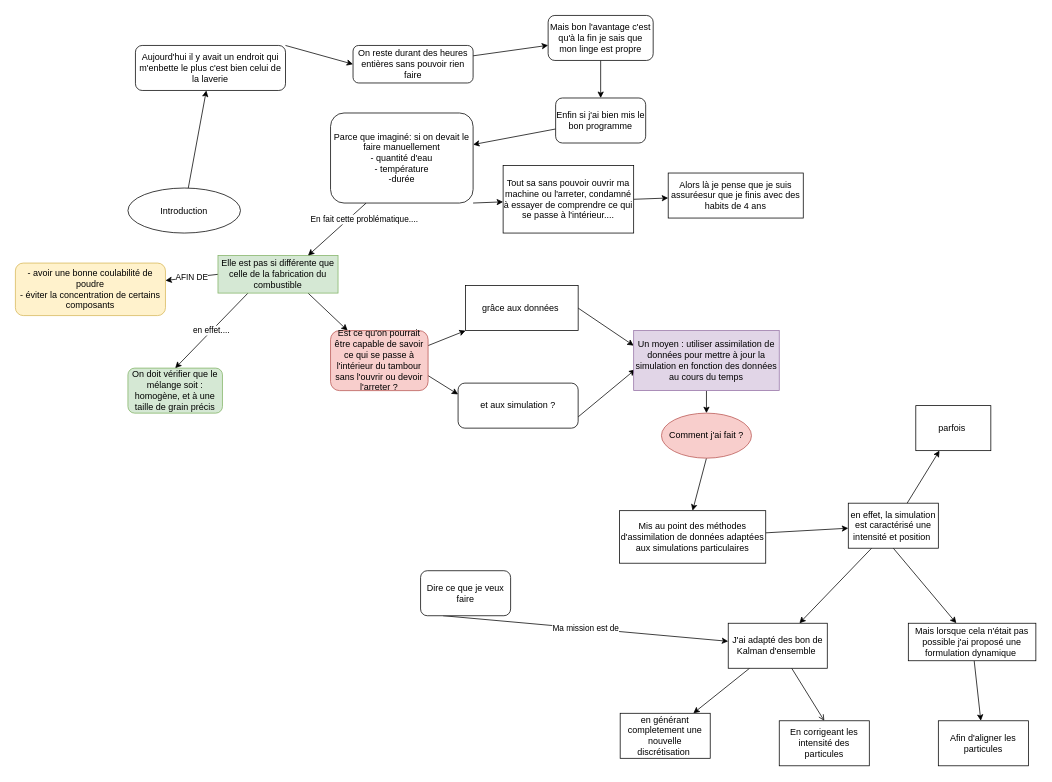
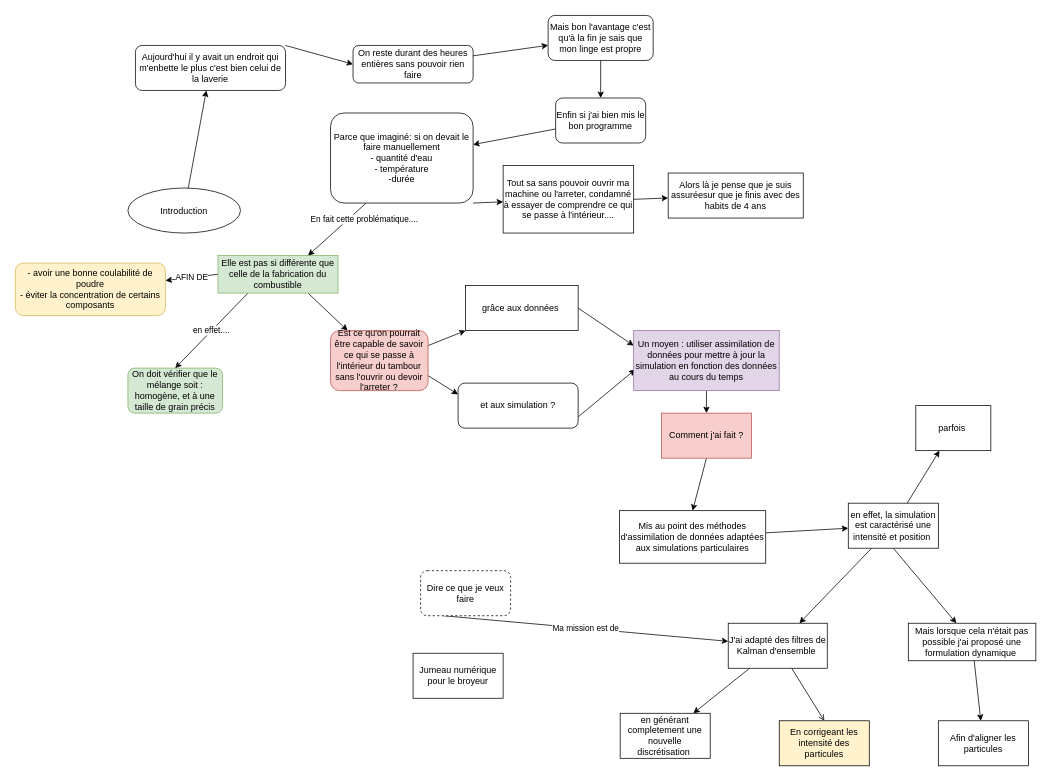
(706, 435) -> (706, 435)
(465, 593) -> (465, 593)
(777, 645) -> (777, 645)
none -> (458, 675)
(824, 743) -> (824, 743)
